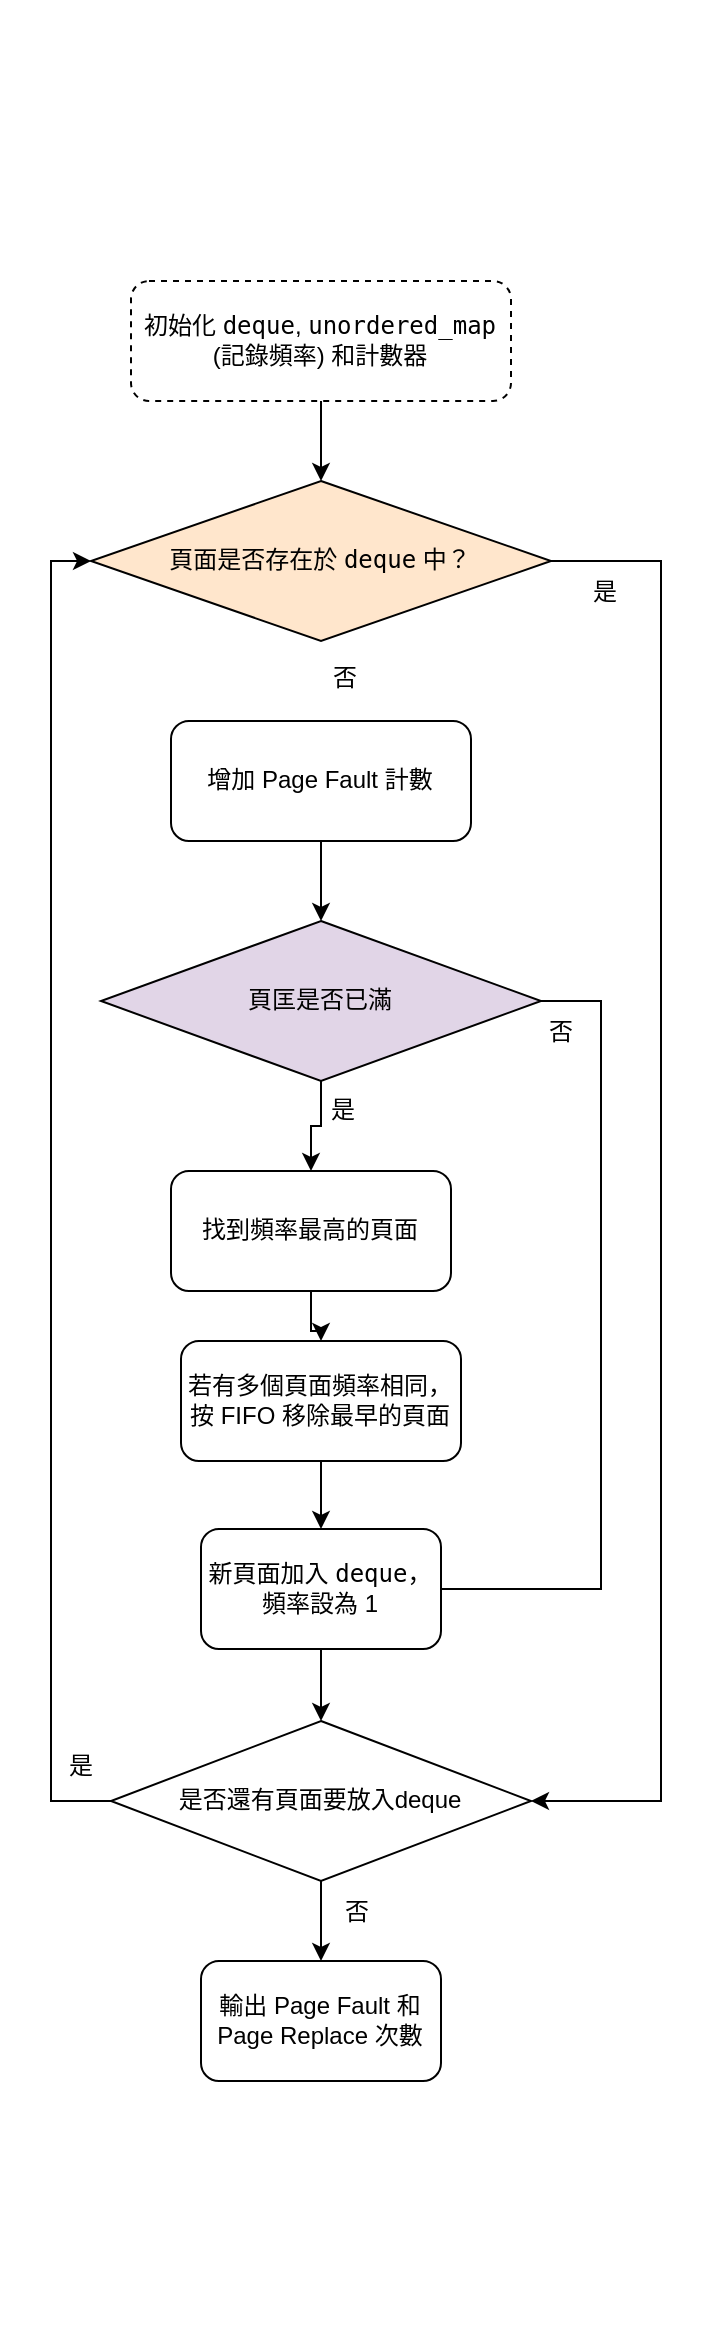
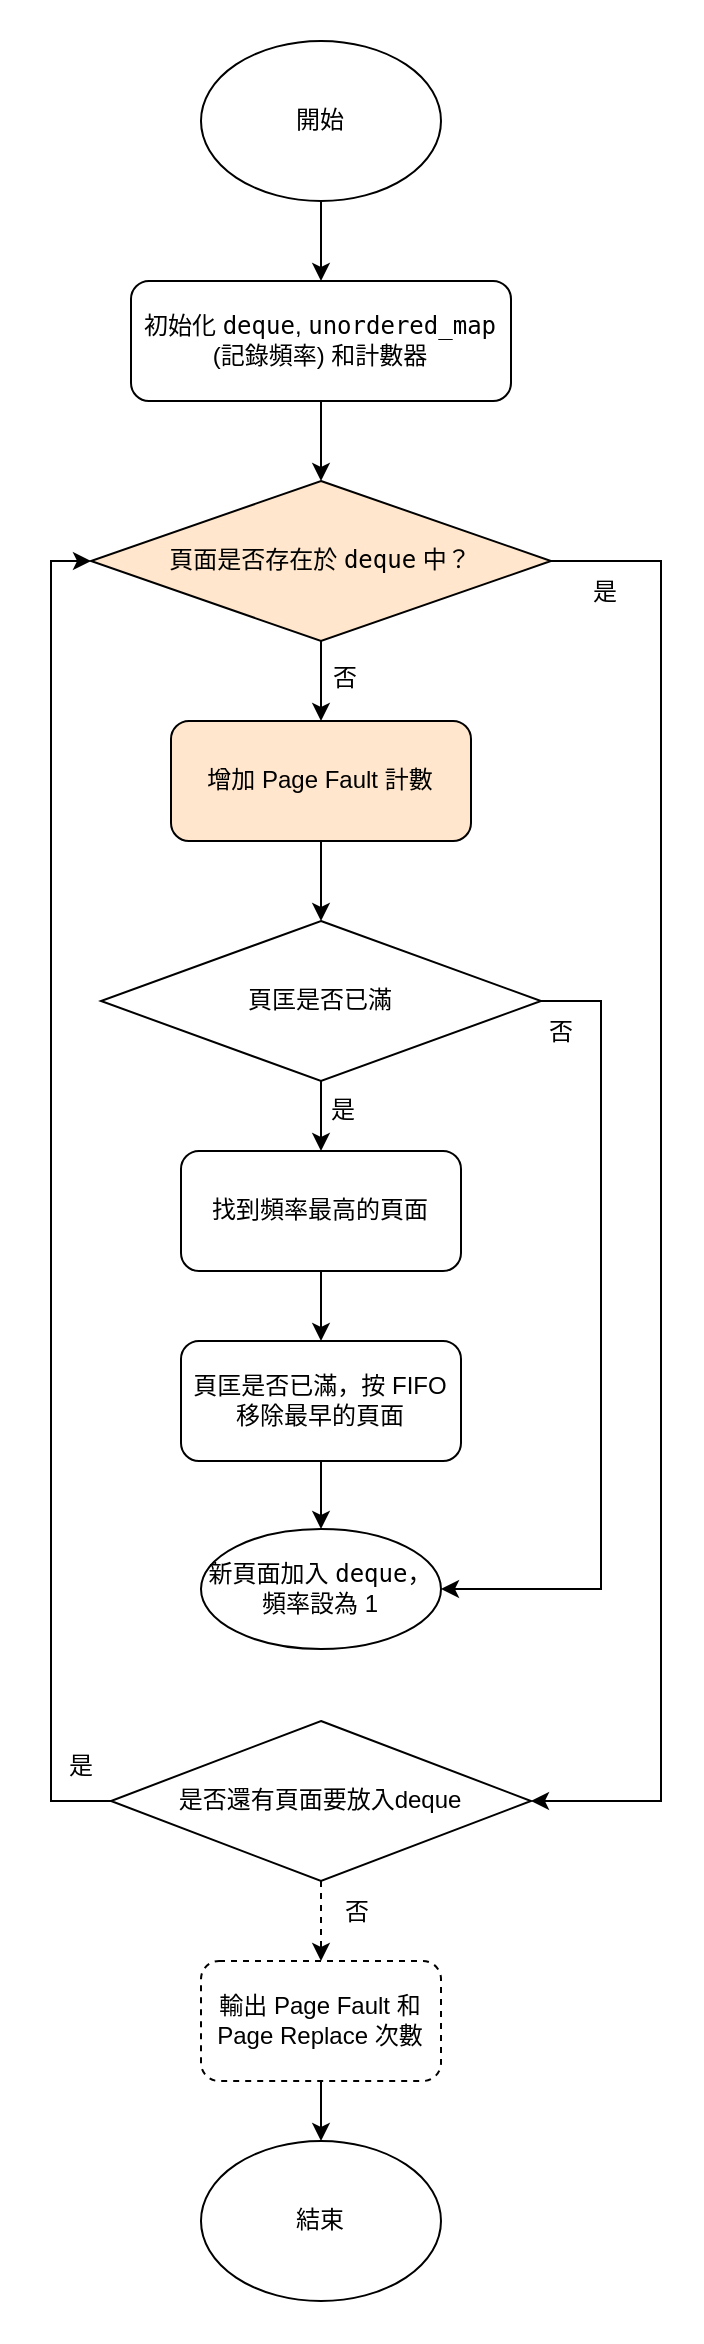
none -> (321, 121)
none -> (321, 234)
(321, 341) -> (321, 341)
none -> (321, 674)
(321, 781) -> (321, 781)
(321, 1001) -> (321, 1001)
(311, 1231) -> (321, 1211)
(321, 1401) -> (321, 1401)
(321, 1589) -> (321, 1589)
(450, 1589) -> (456, 1589)
(321, 1678) -> none
(321, 1913) -> (321, 1913)
(321, 2021) -> (321, 2021)
none -> (321, 2104)
none -> (321, 2221)
